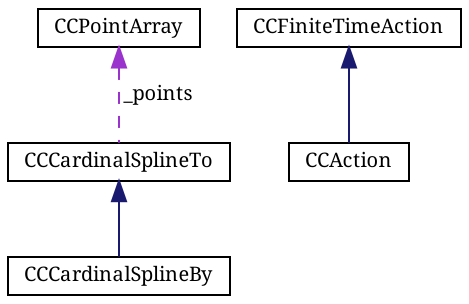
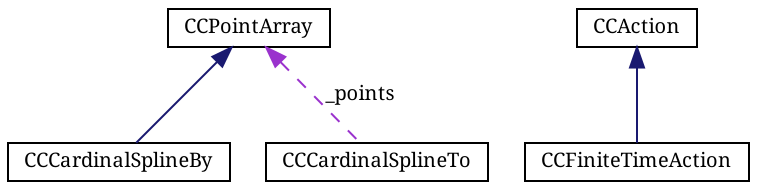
(349, 105) -> (637, 105)
(119, 229) -> (177, 102)
